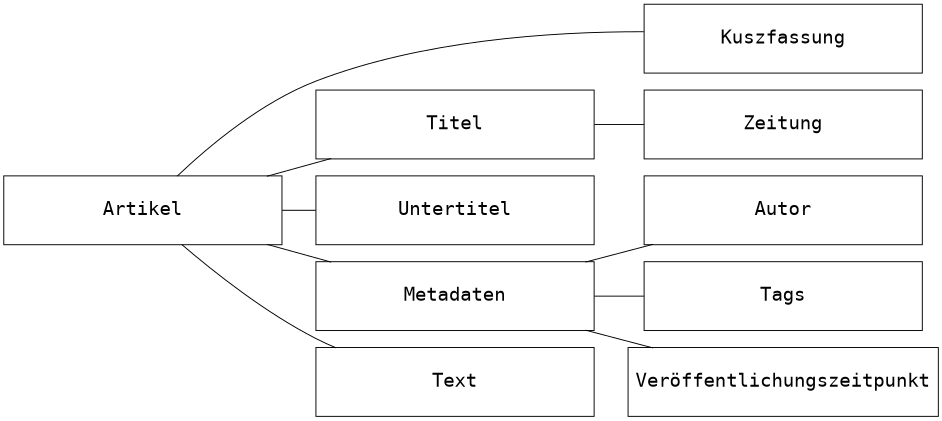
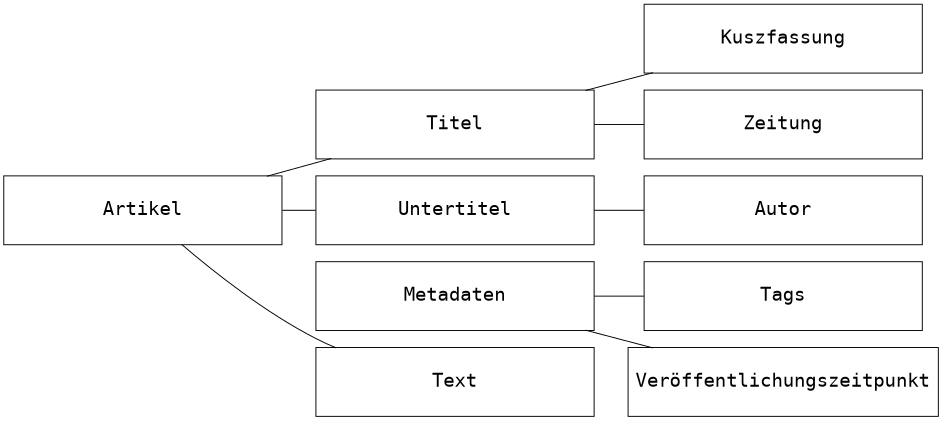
(394, 57) -> (619, 82)
(299, 253) -> none
(619, 253) -> (619, 210)
